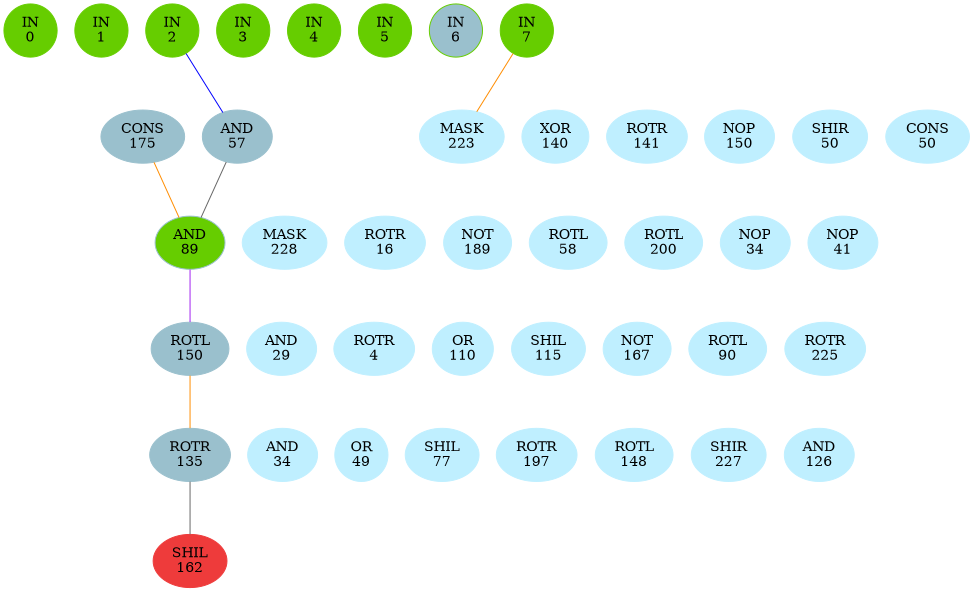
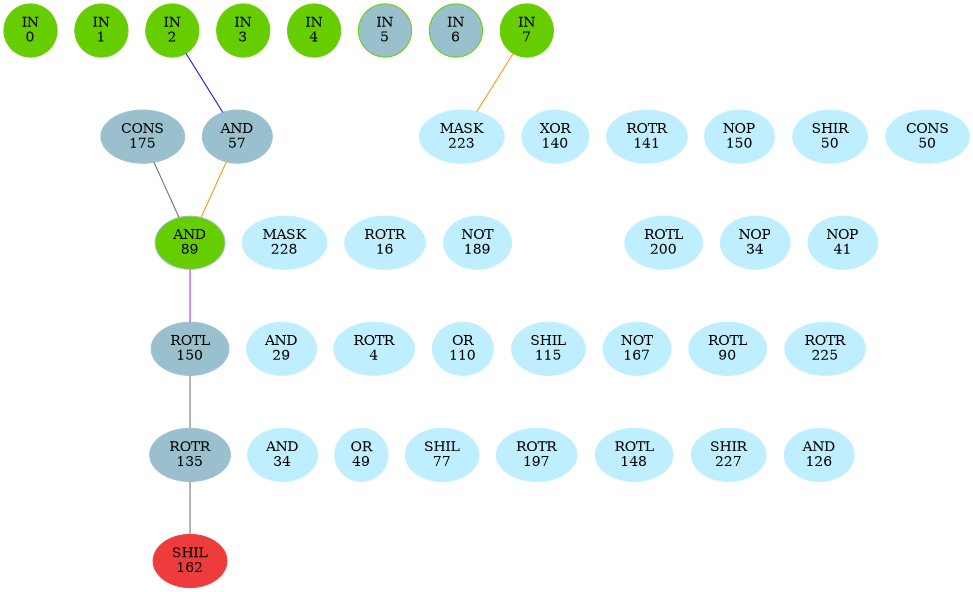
(385, 31) -> (385, 31)
(167, 190) -> (167, 190)
(214, 190) -> (214, 190)
(568, 243) -> none
(190, 402) -> (190, 402)
